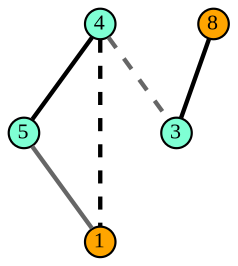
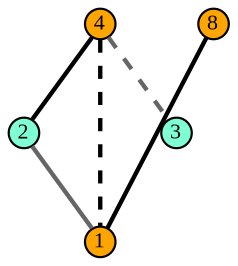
(100, 24) -> (100, 24)
(195, 78) -> (157, 133)
(24, 133) -> (24, 133)
